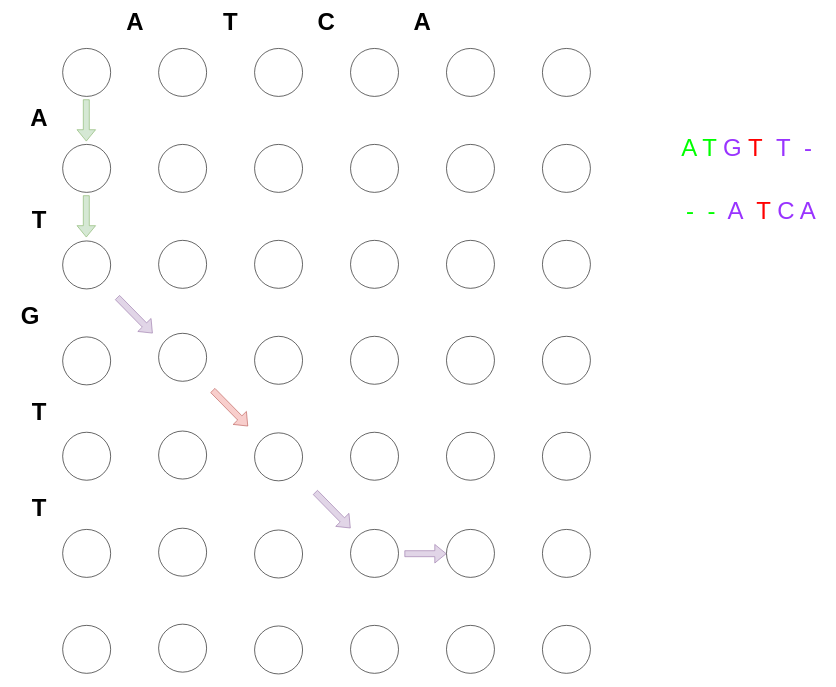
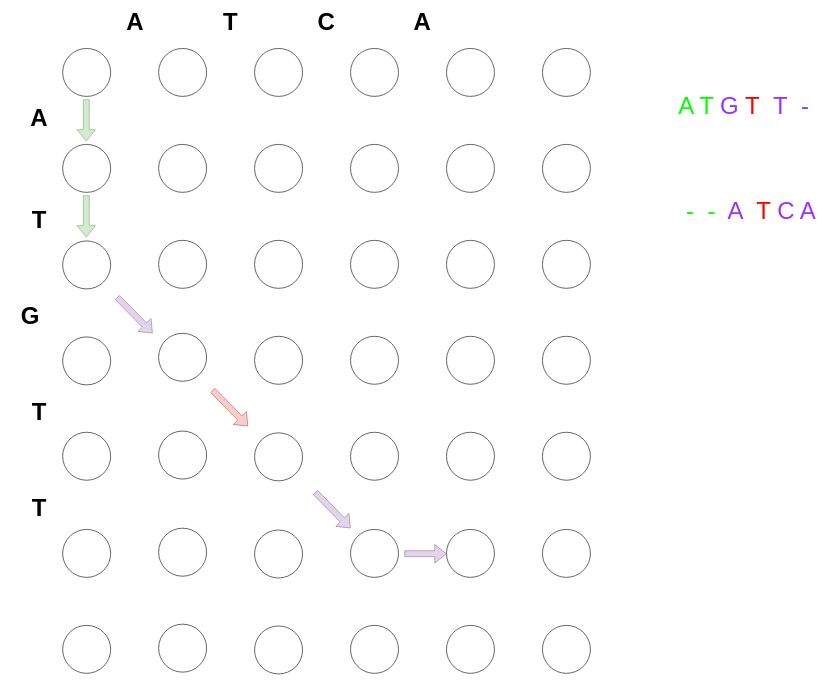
(750, 147) -> (747, 105)
